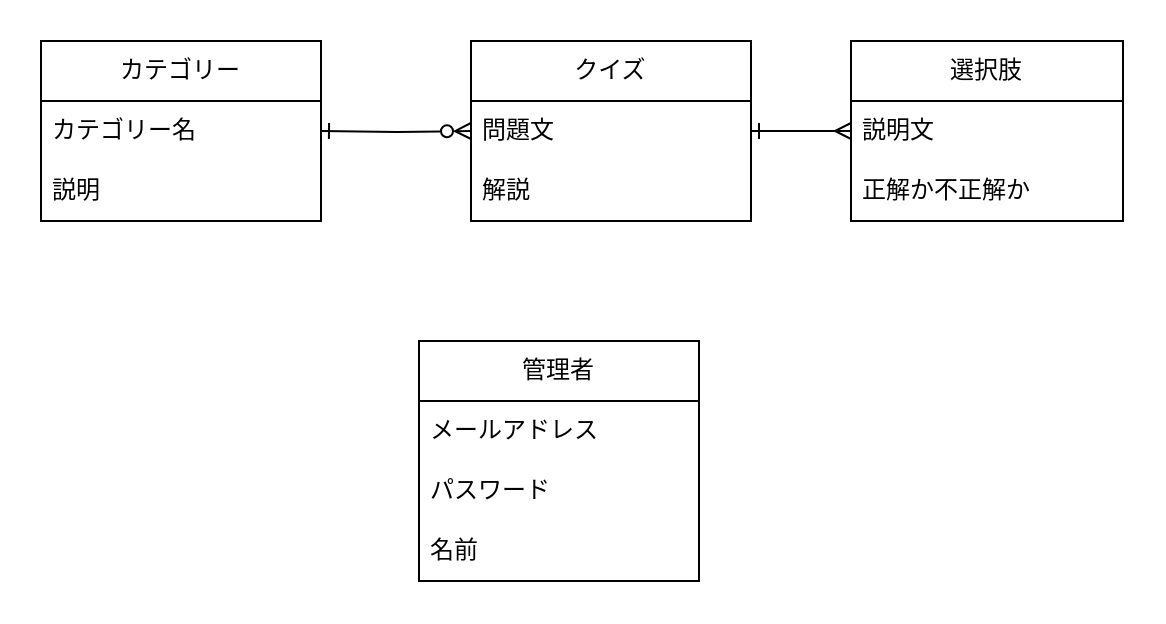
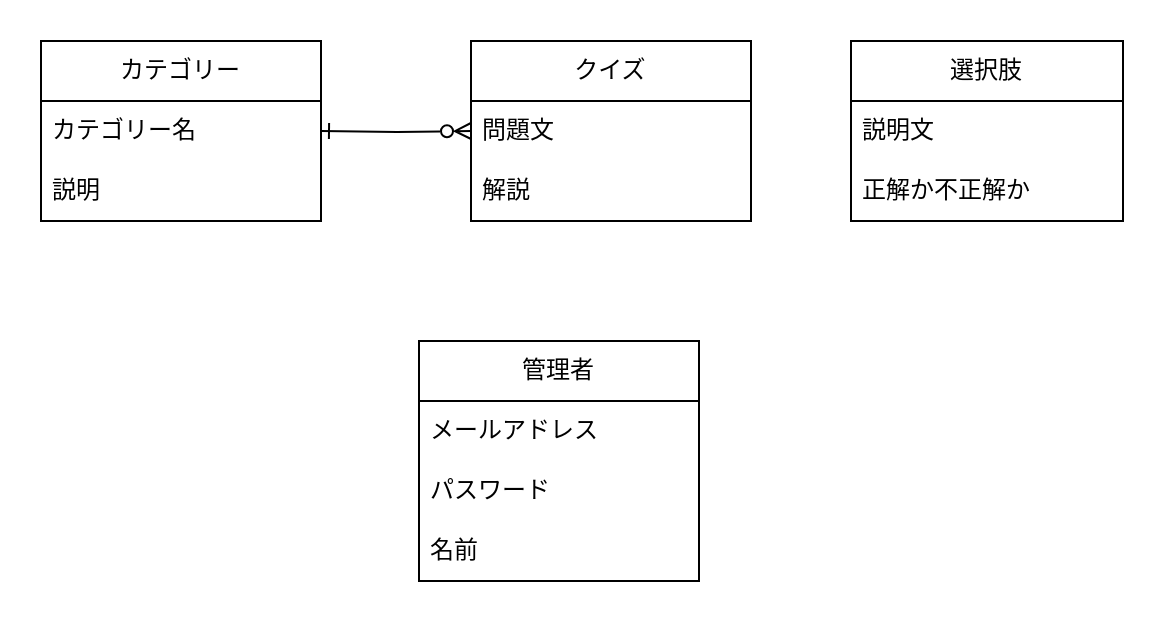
(801, 131) -> none
